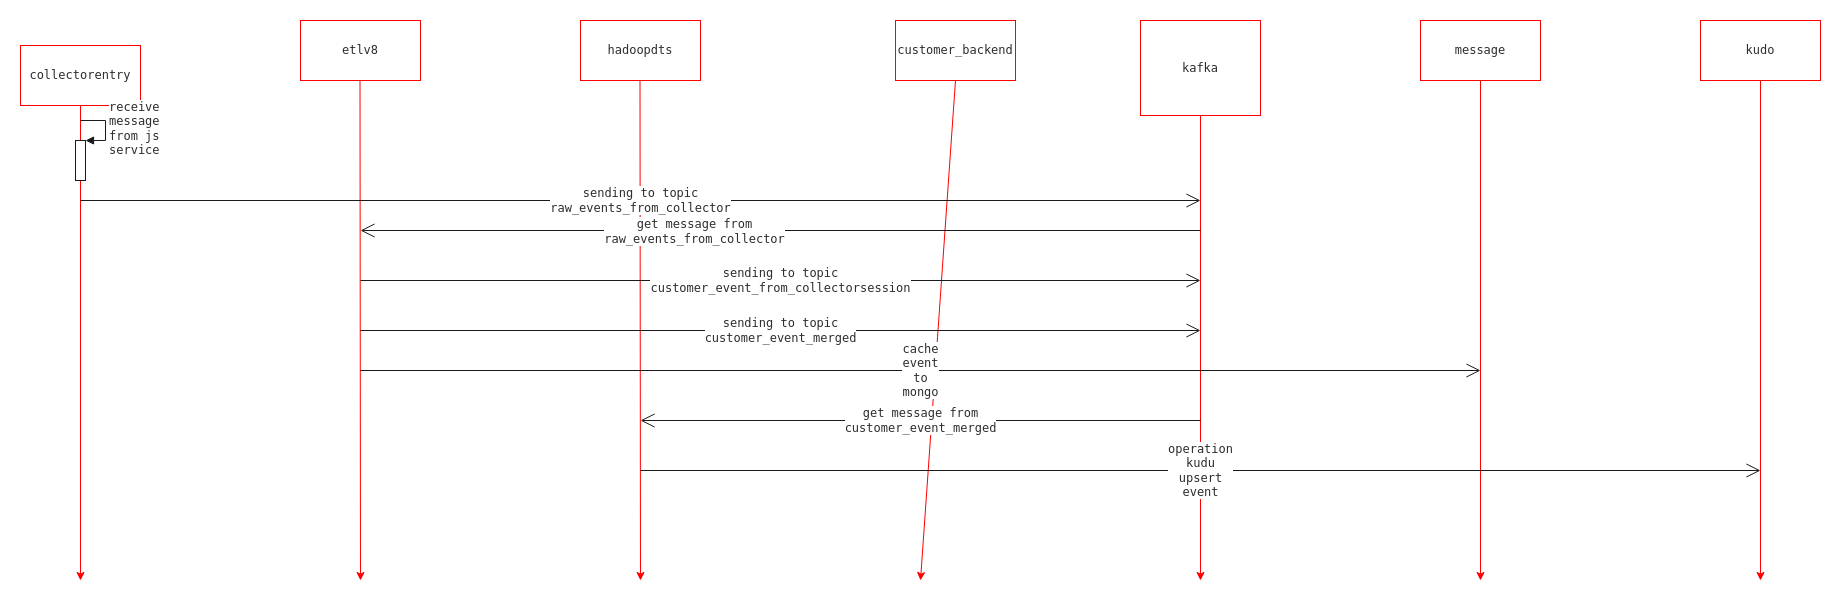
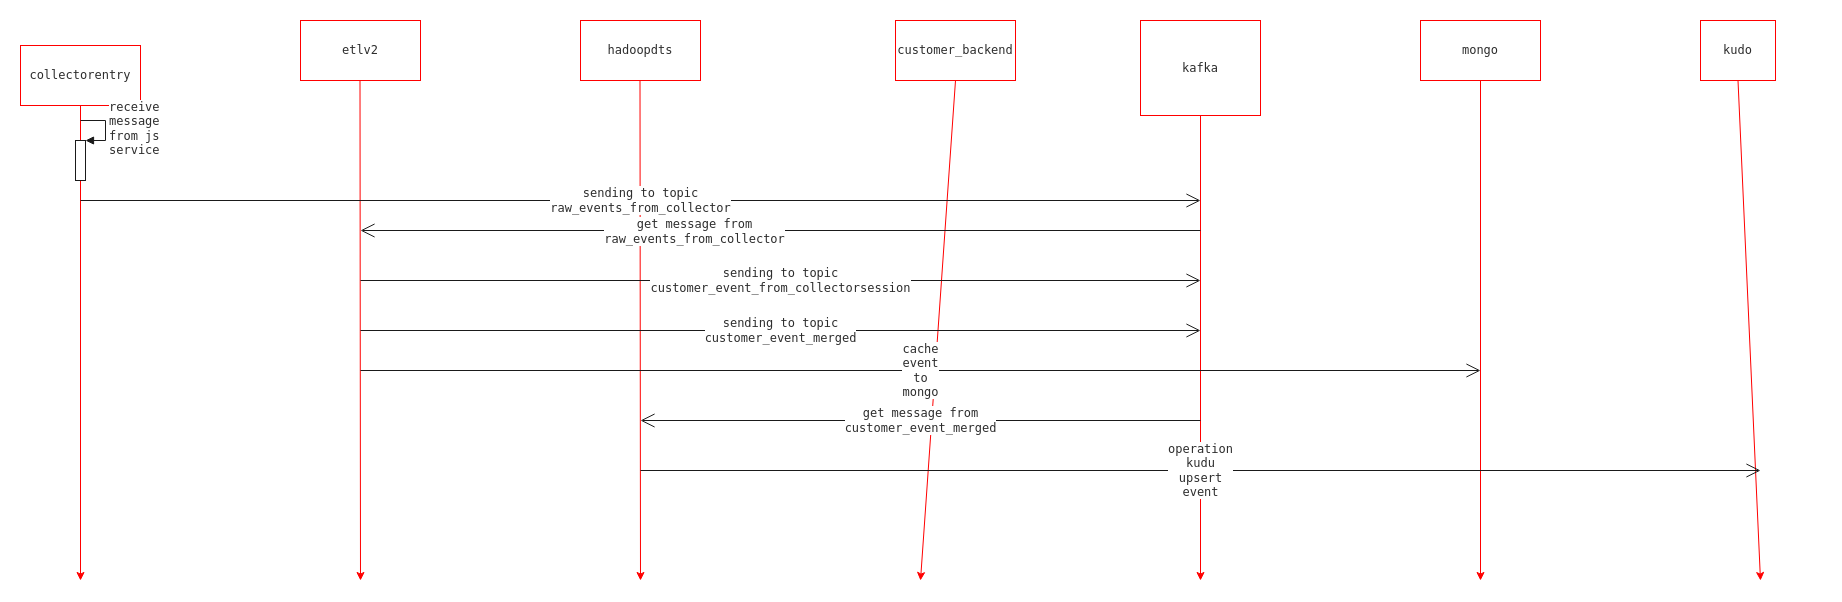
(361, 51) -> (361, 51)
(1481, 51) -> (1481, 51)
(1761, 51) -> (1738, 51)
